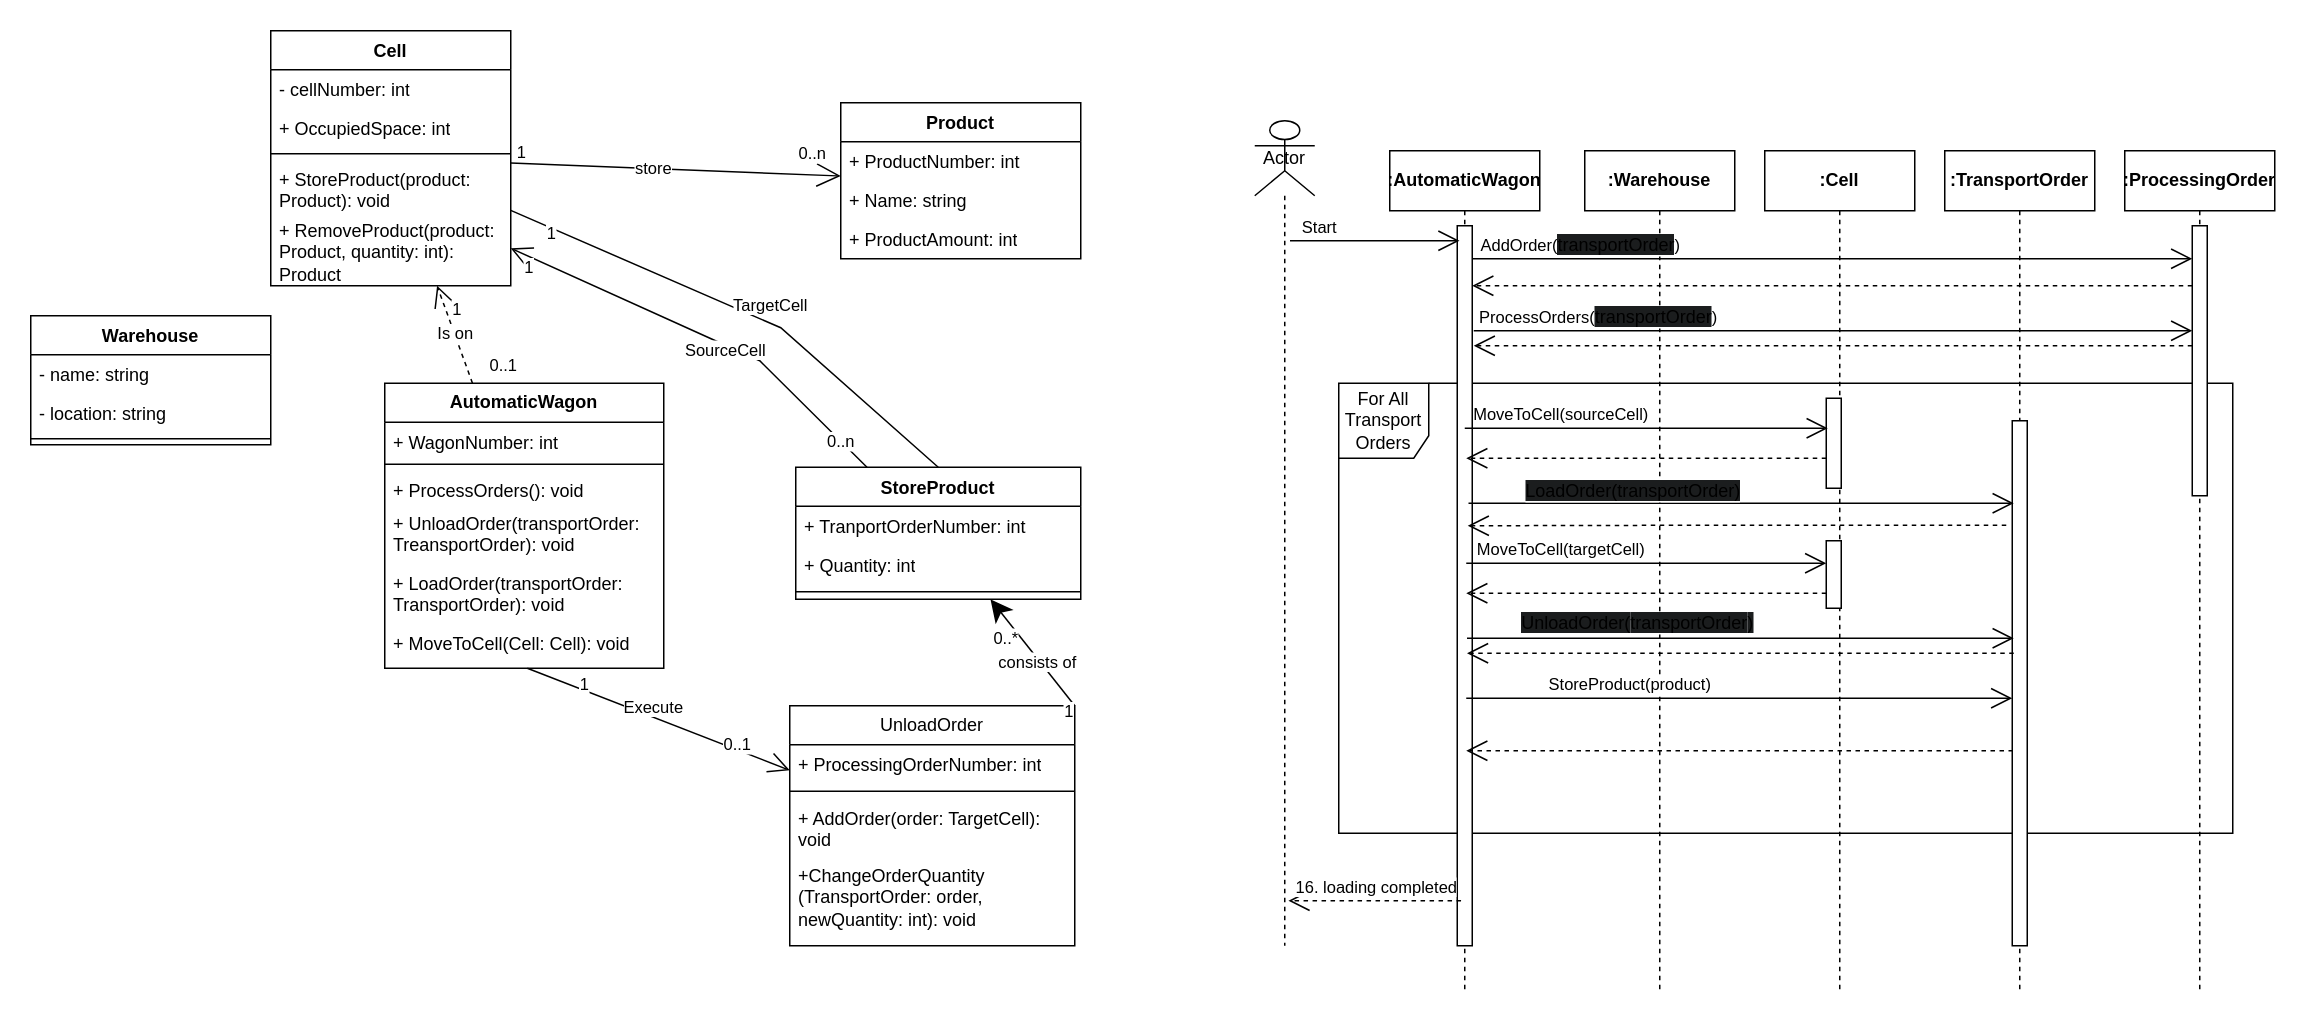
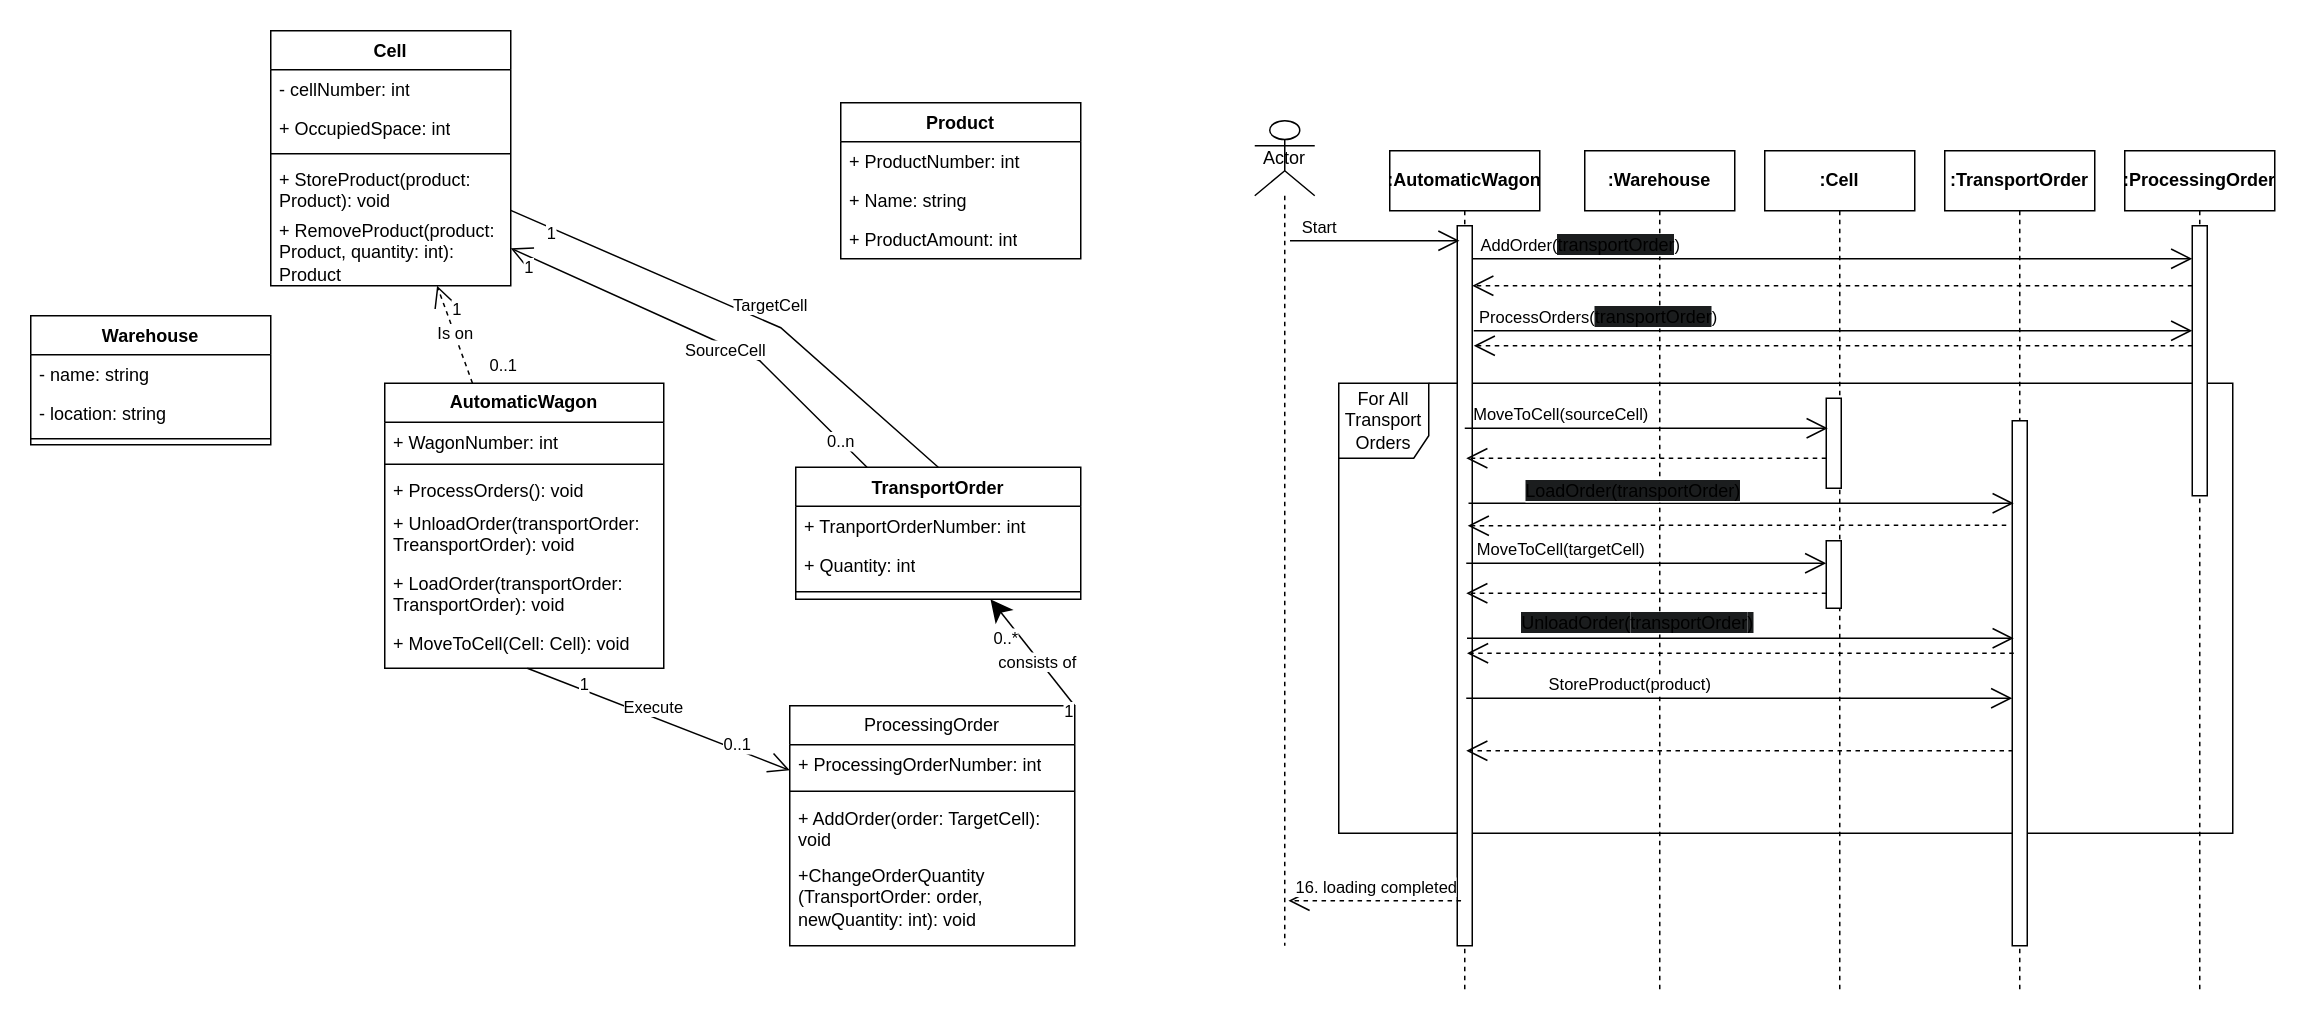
(675, 169) -> none
(938, 489) -> (938, 489)
(932, 725) -> (932, 725)
